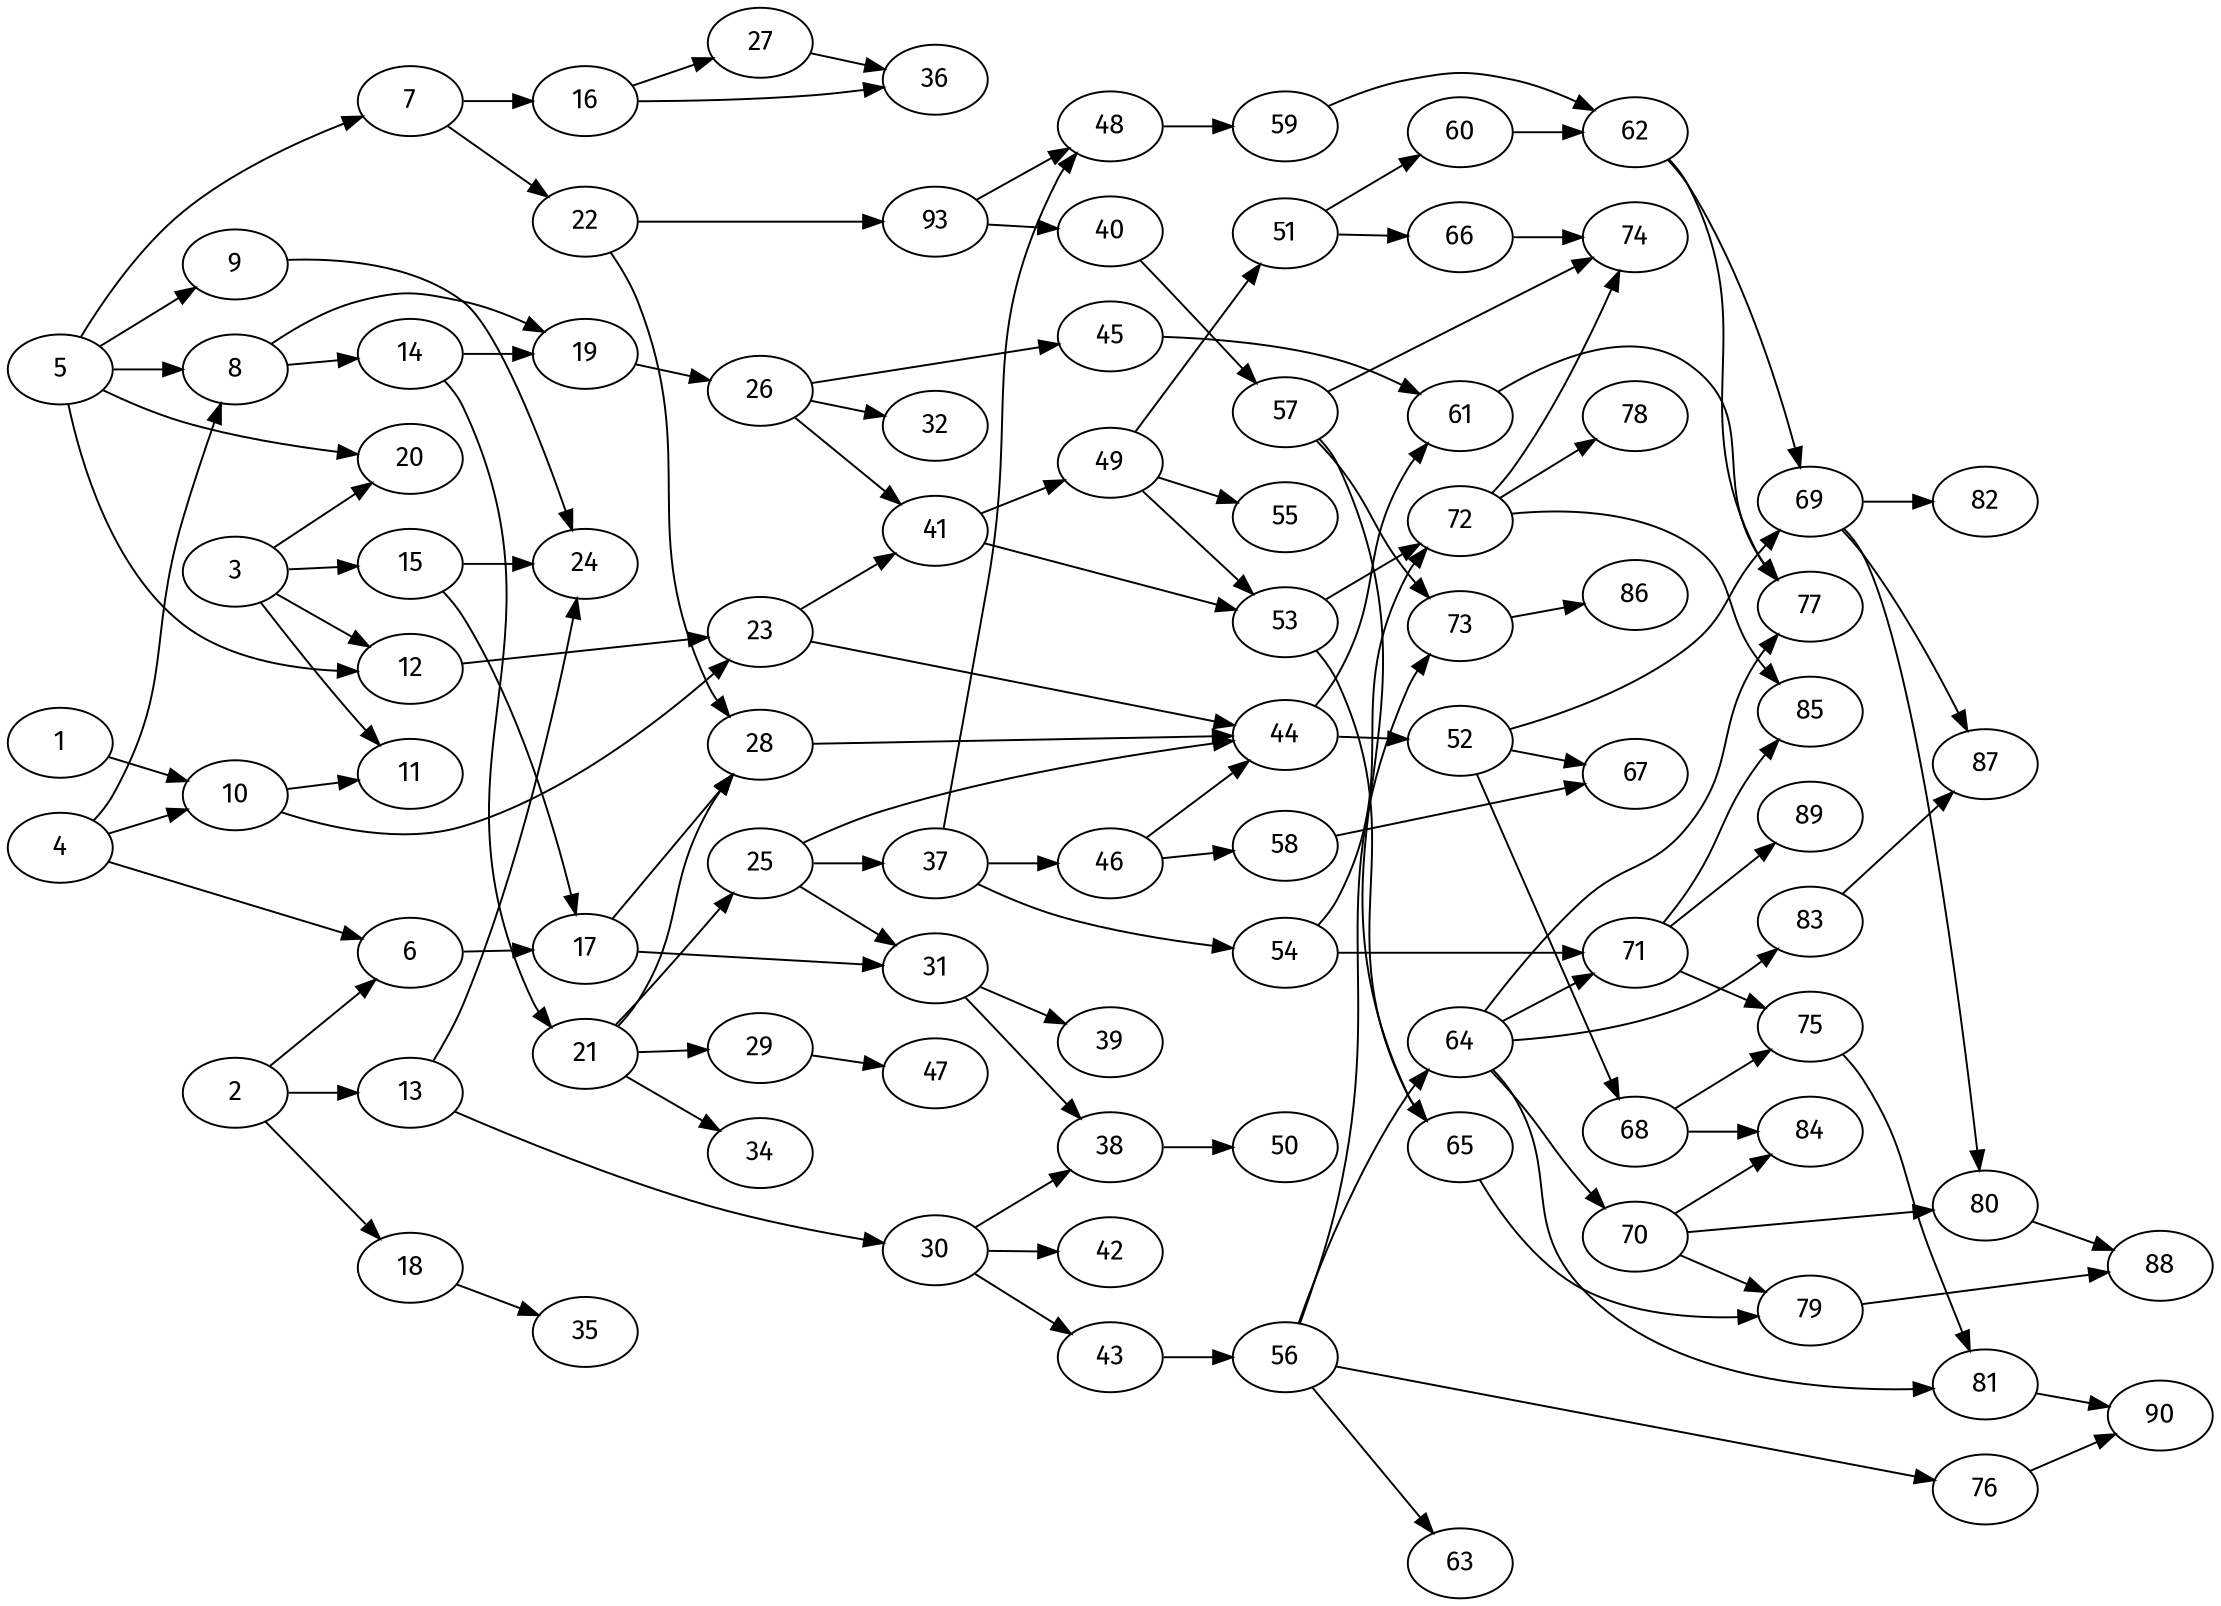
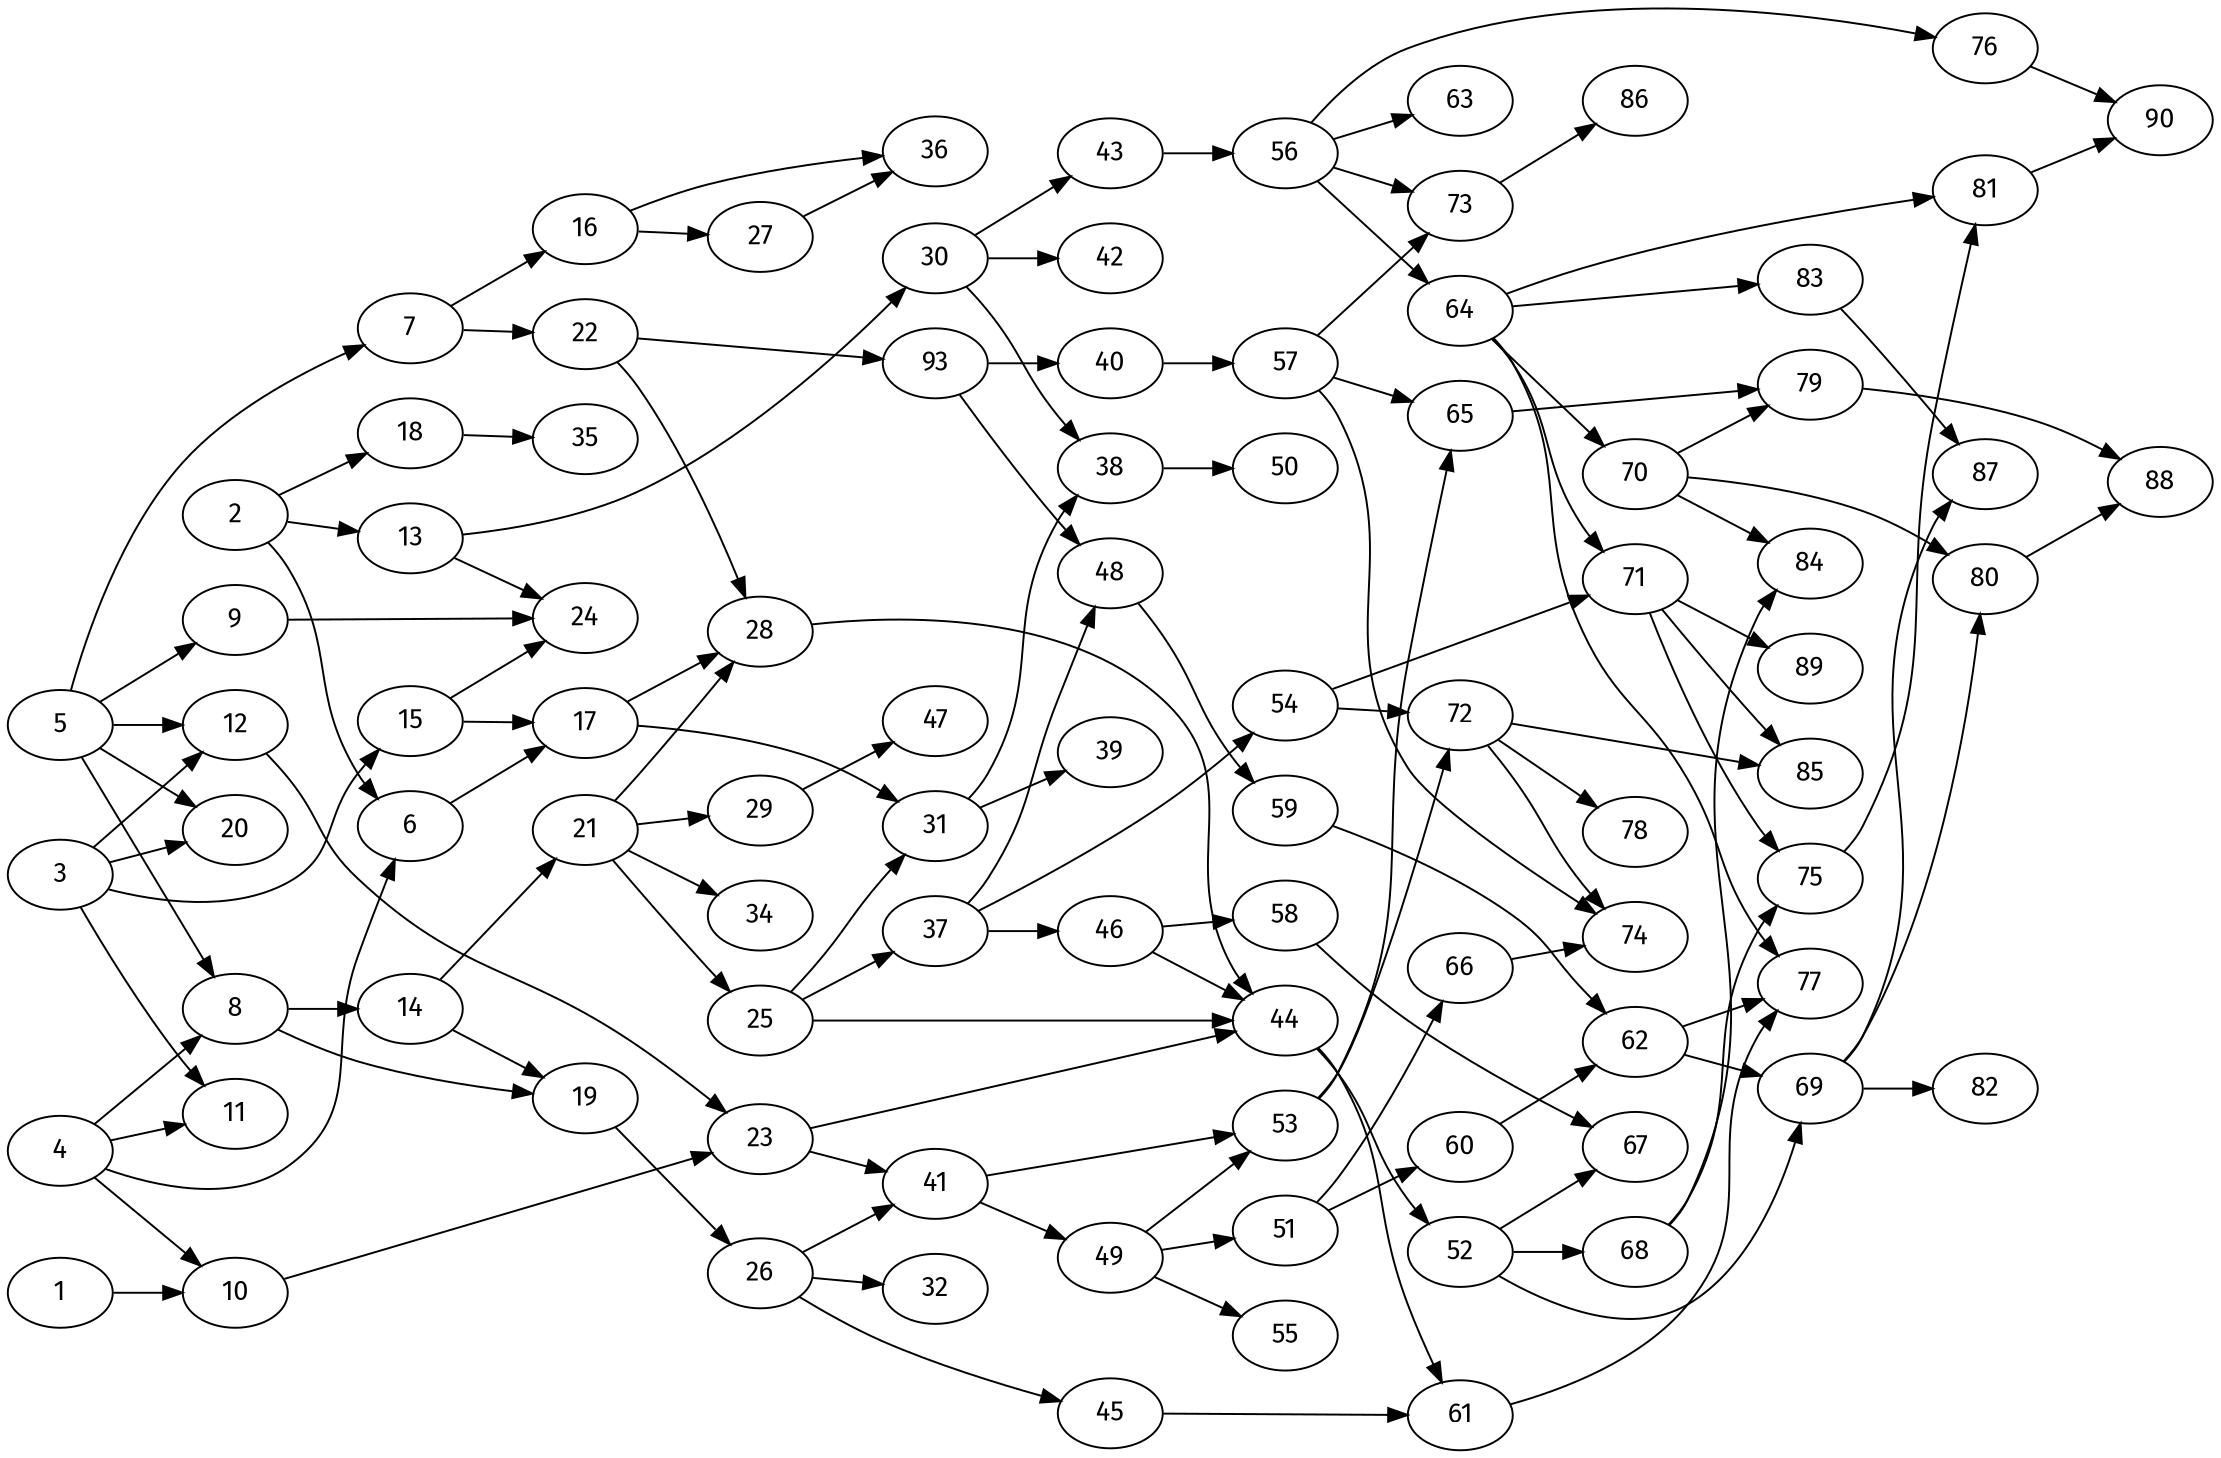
(313, 786) -> (138, 1134)
